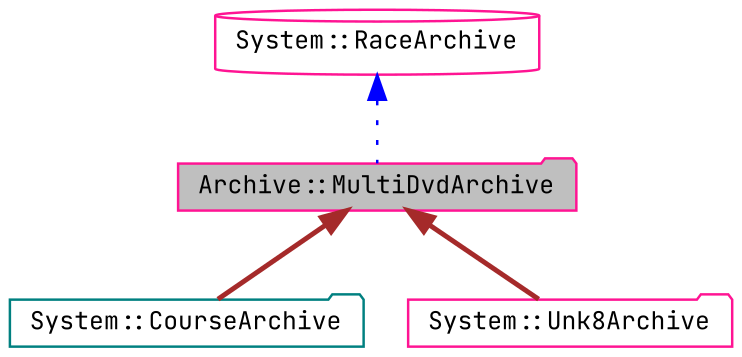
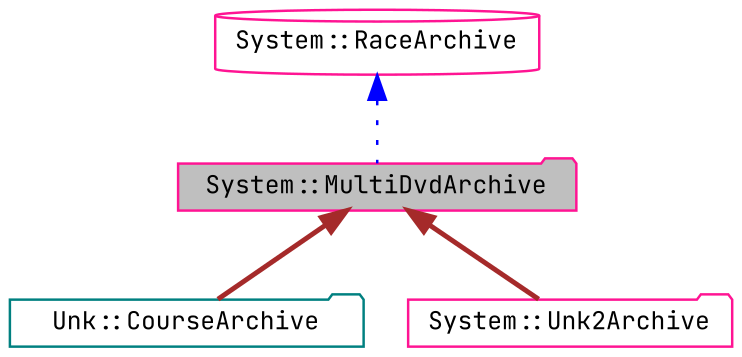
(377, 187) -> (377, 187)
(187, 323) -> (187, 323)
(570, 323) -> (570, 323)
